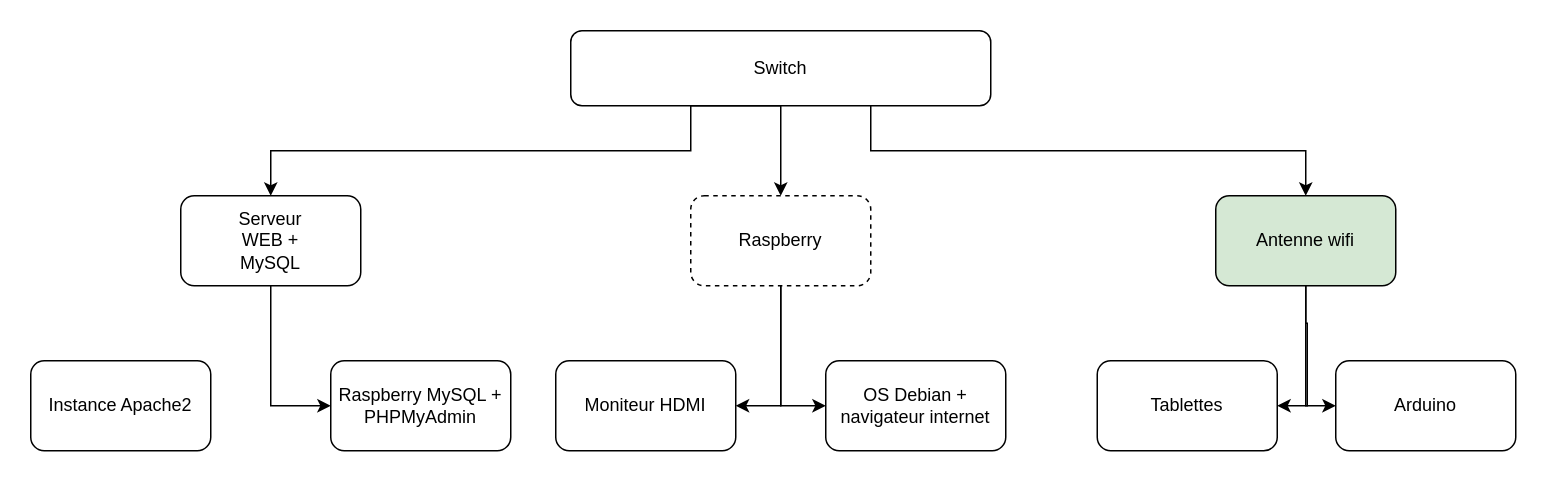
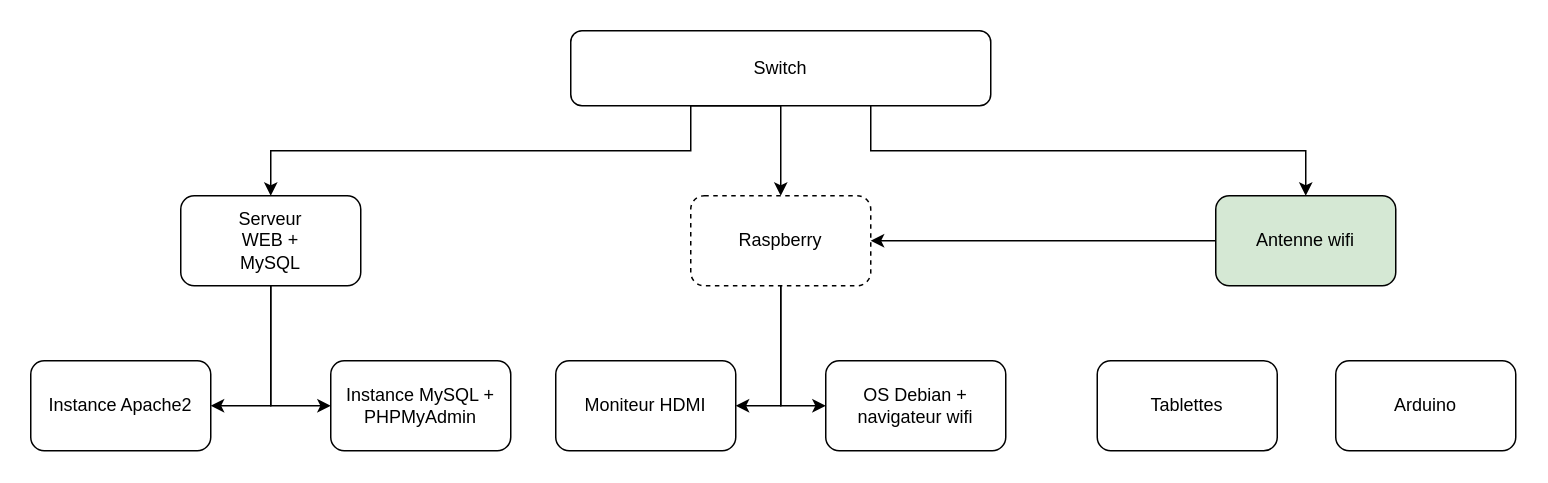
none -> (245, 406)
(421, 406) -> (421, 406)
(916, 406) -> (916, 406)
(1296, 406) -> none
(1317, 406) -> (1049, 241)
